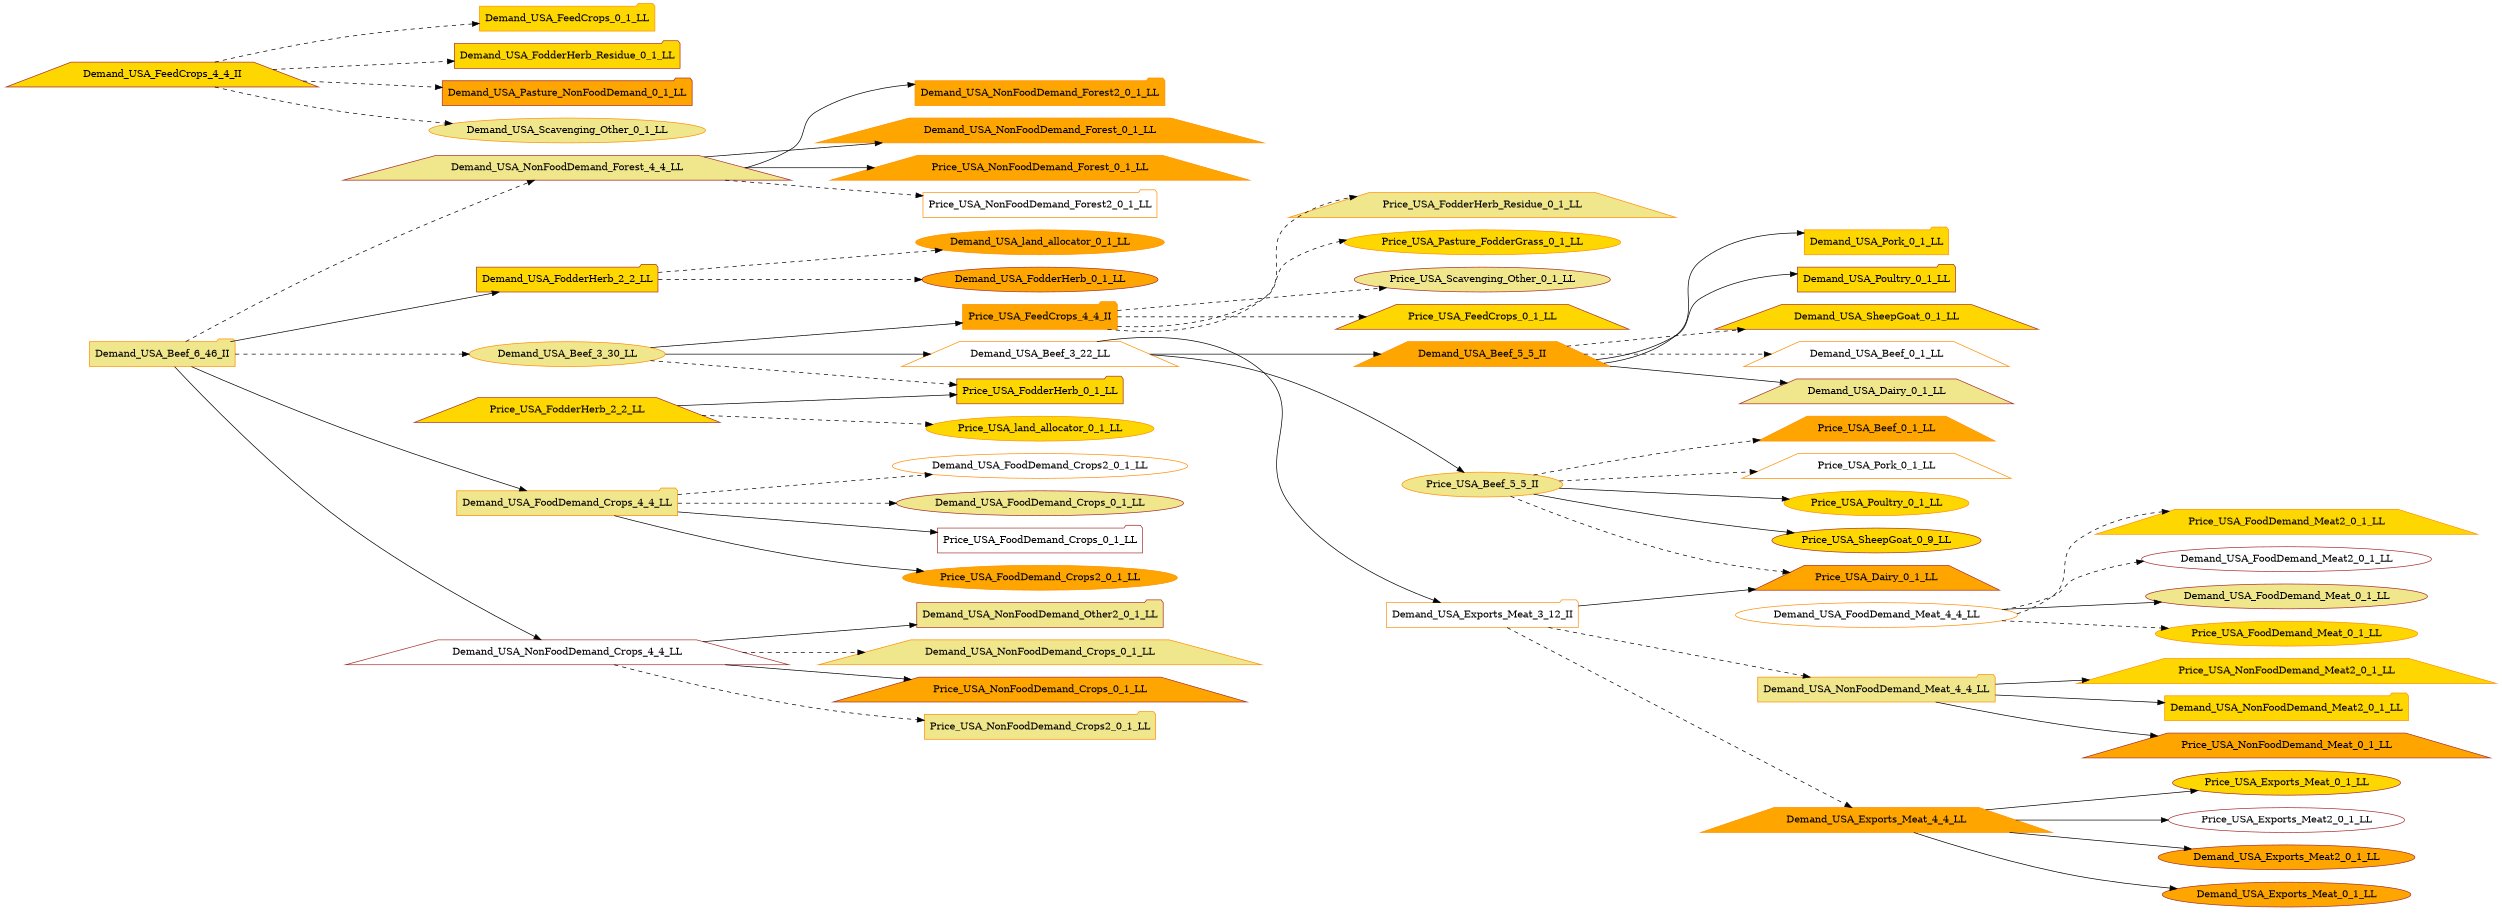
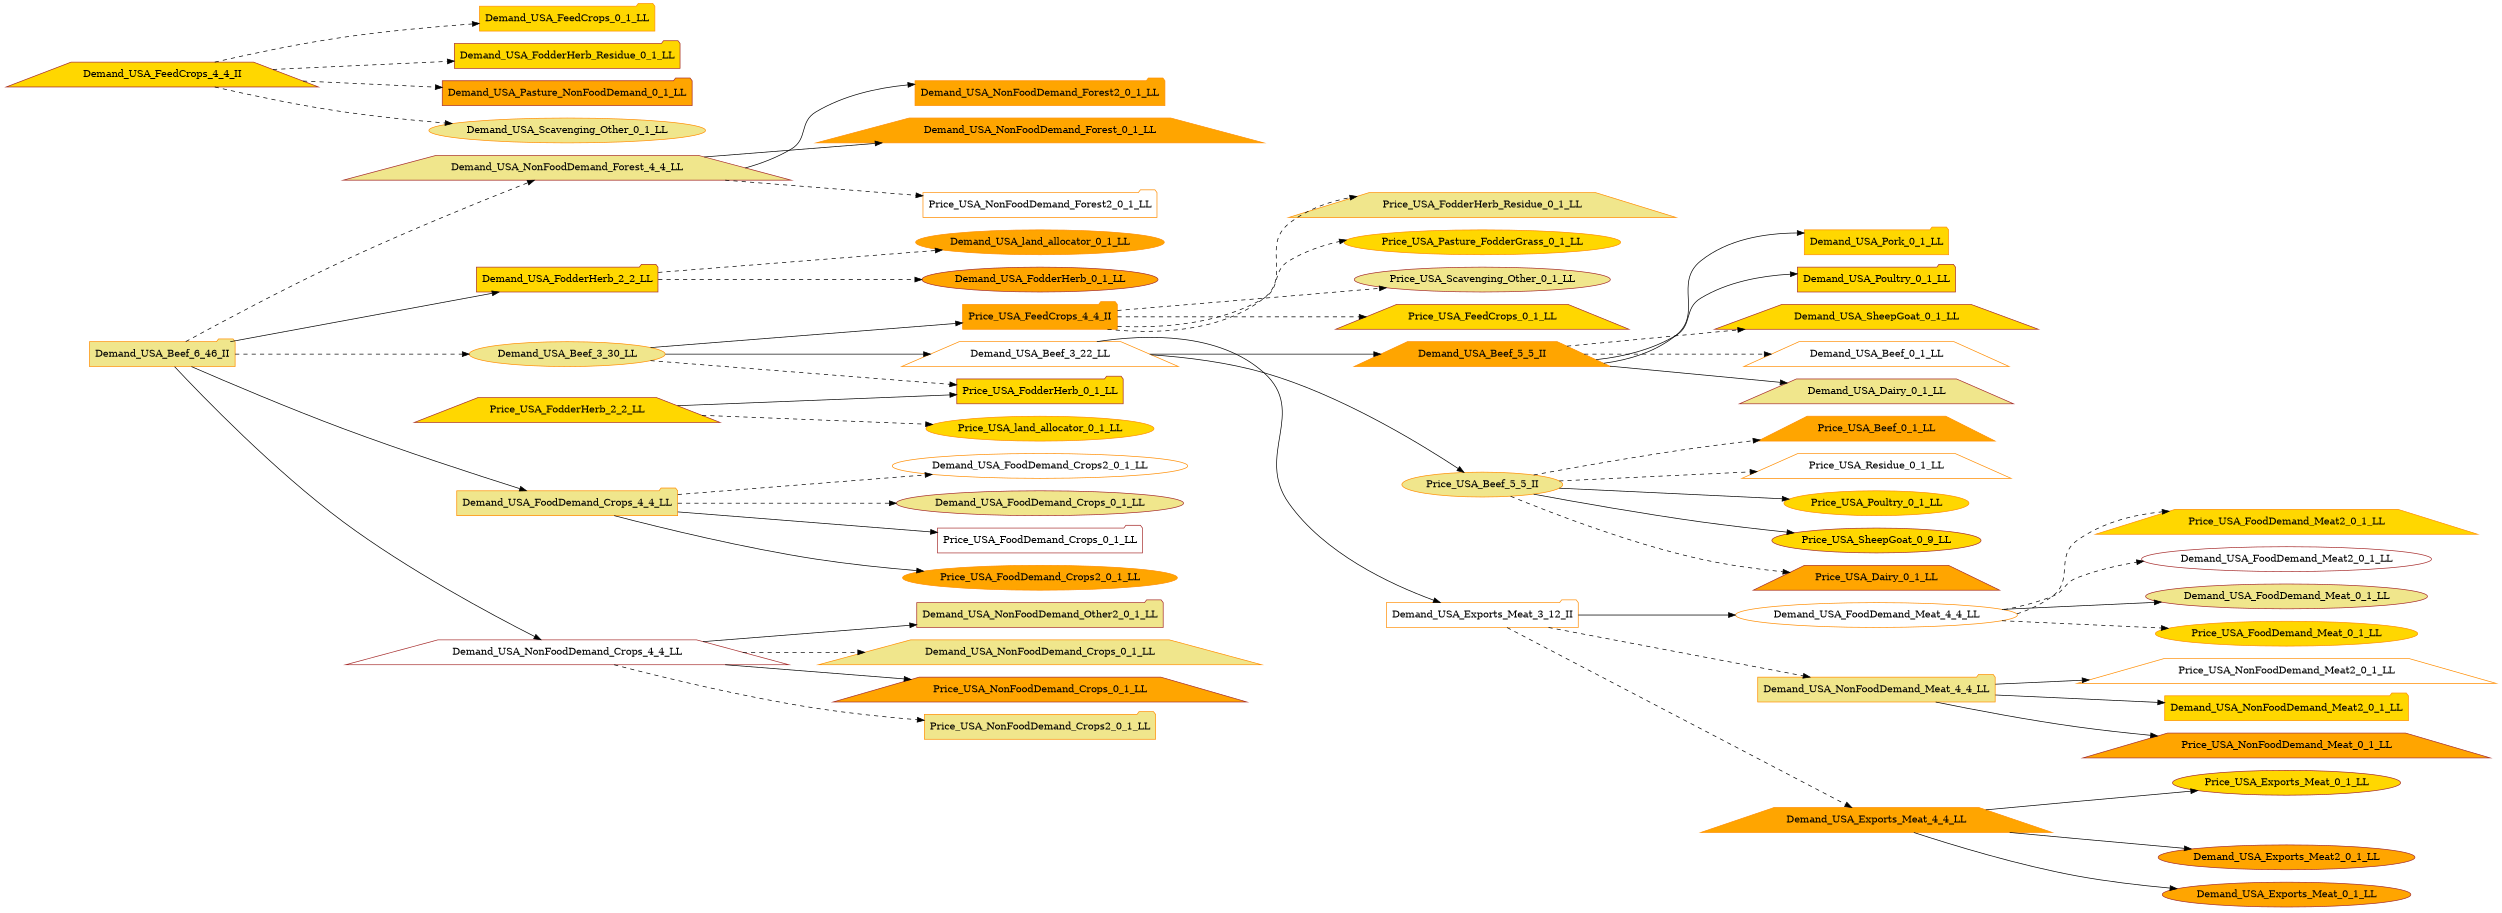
(1040, 168) -> none
(1876, 466) -> (1876, 466)
(1663, 598) -> (1653, 615)
(2287, 671) -> (2287, 671)
(2287, 820) -> none
